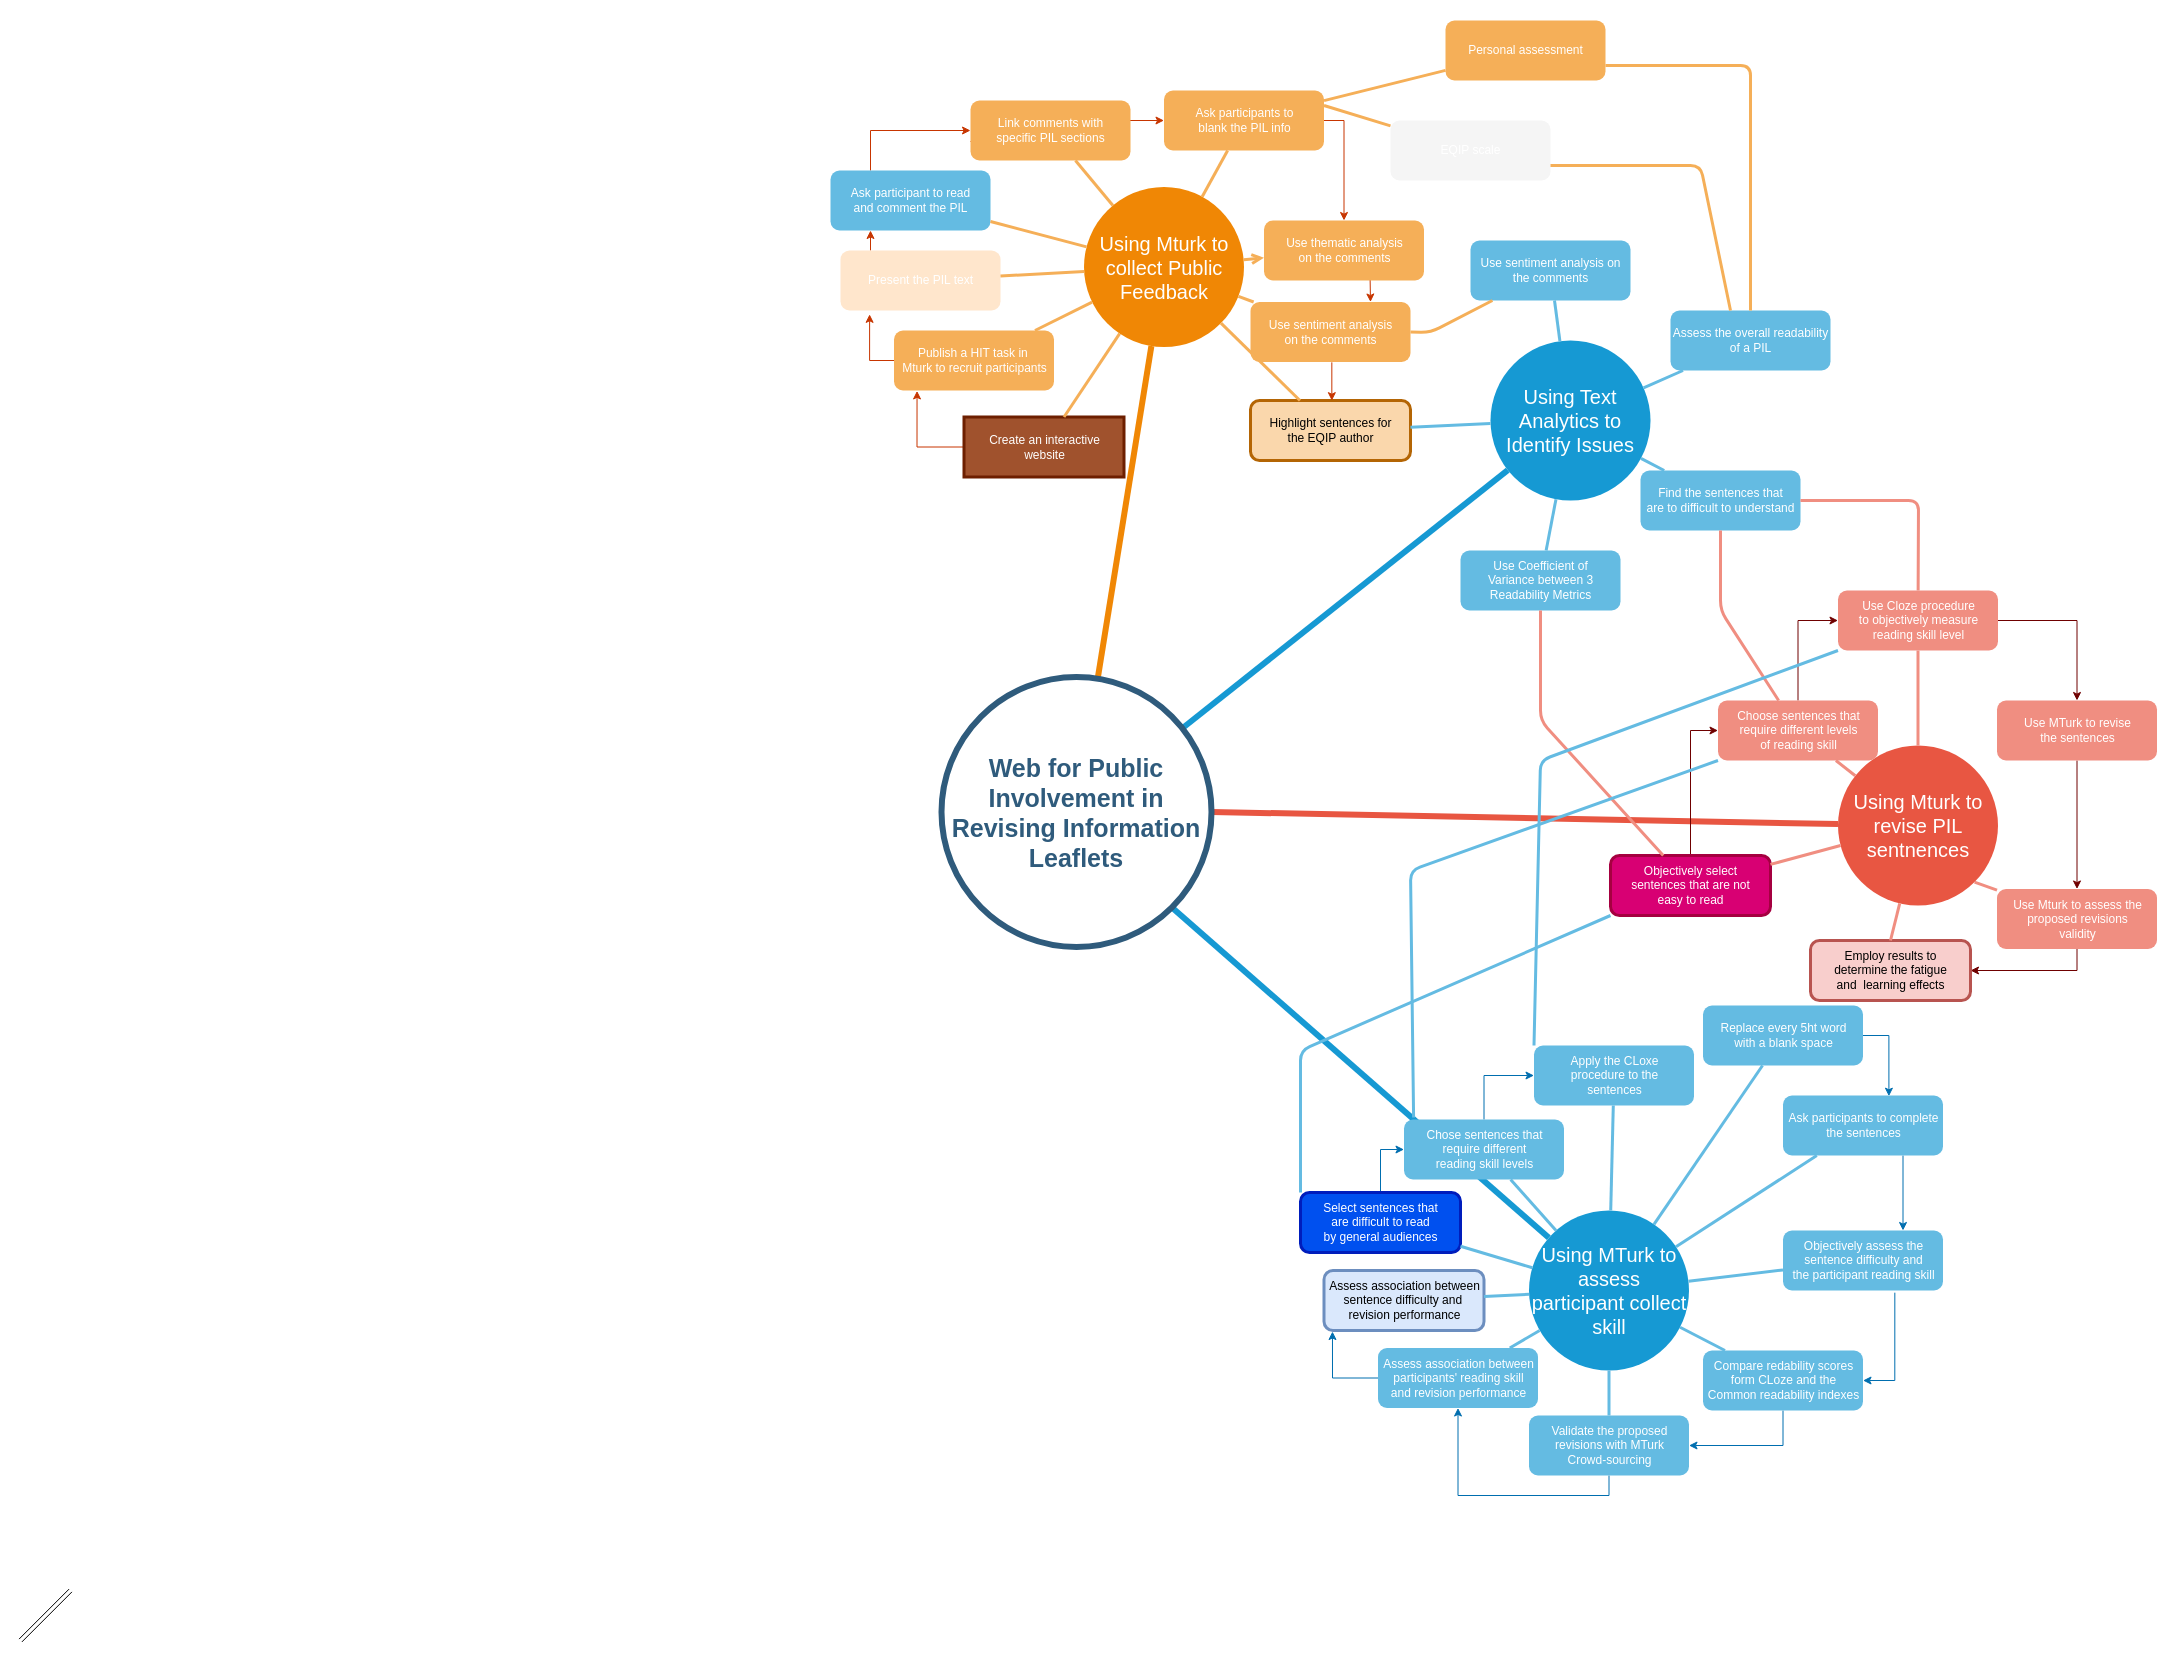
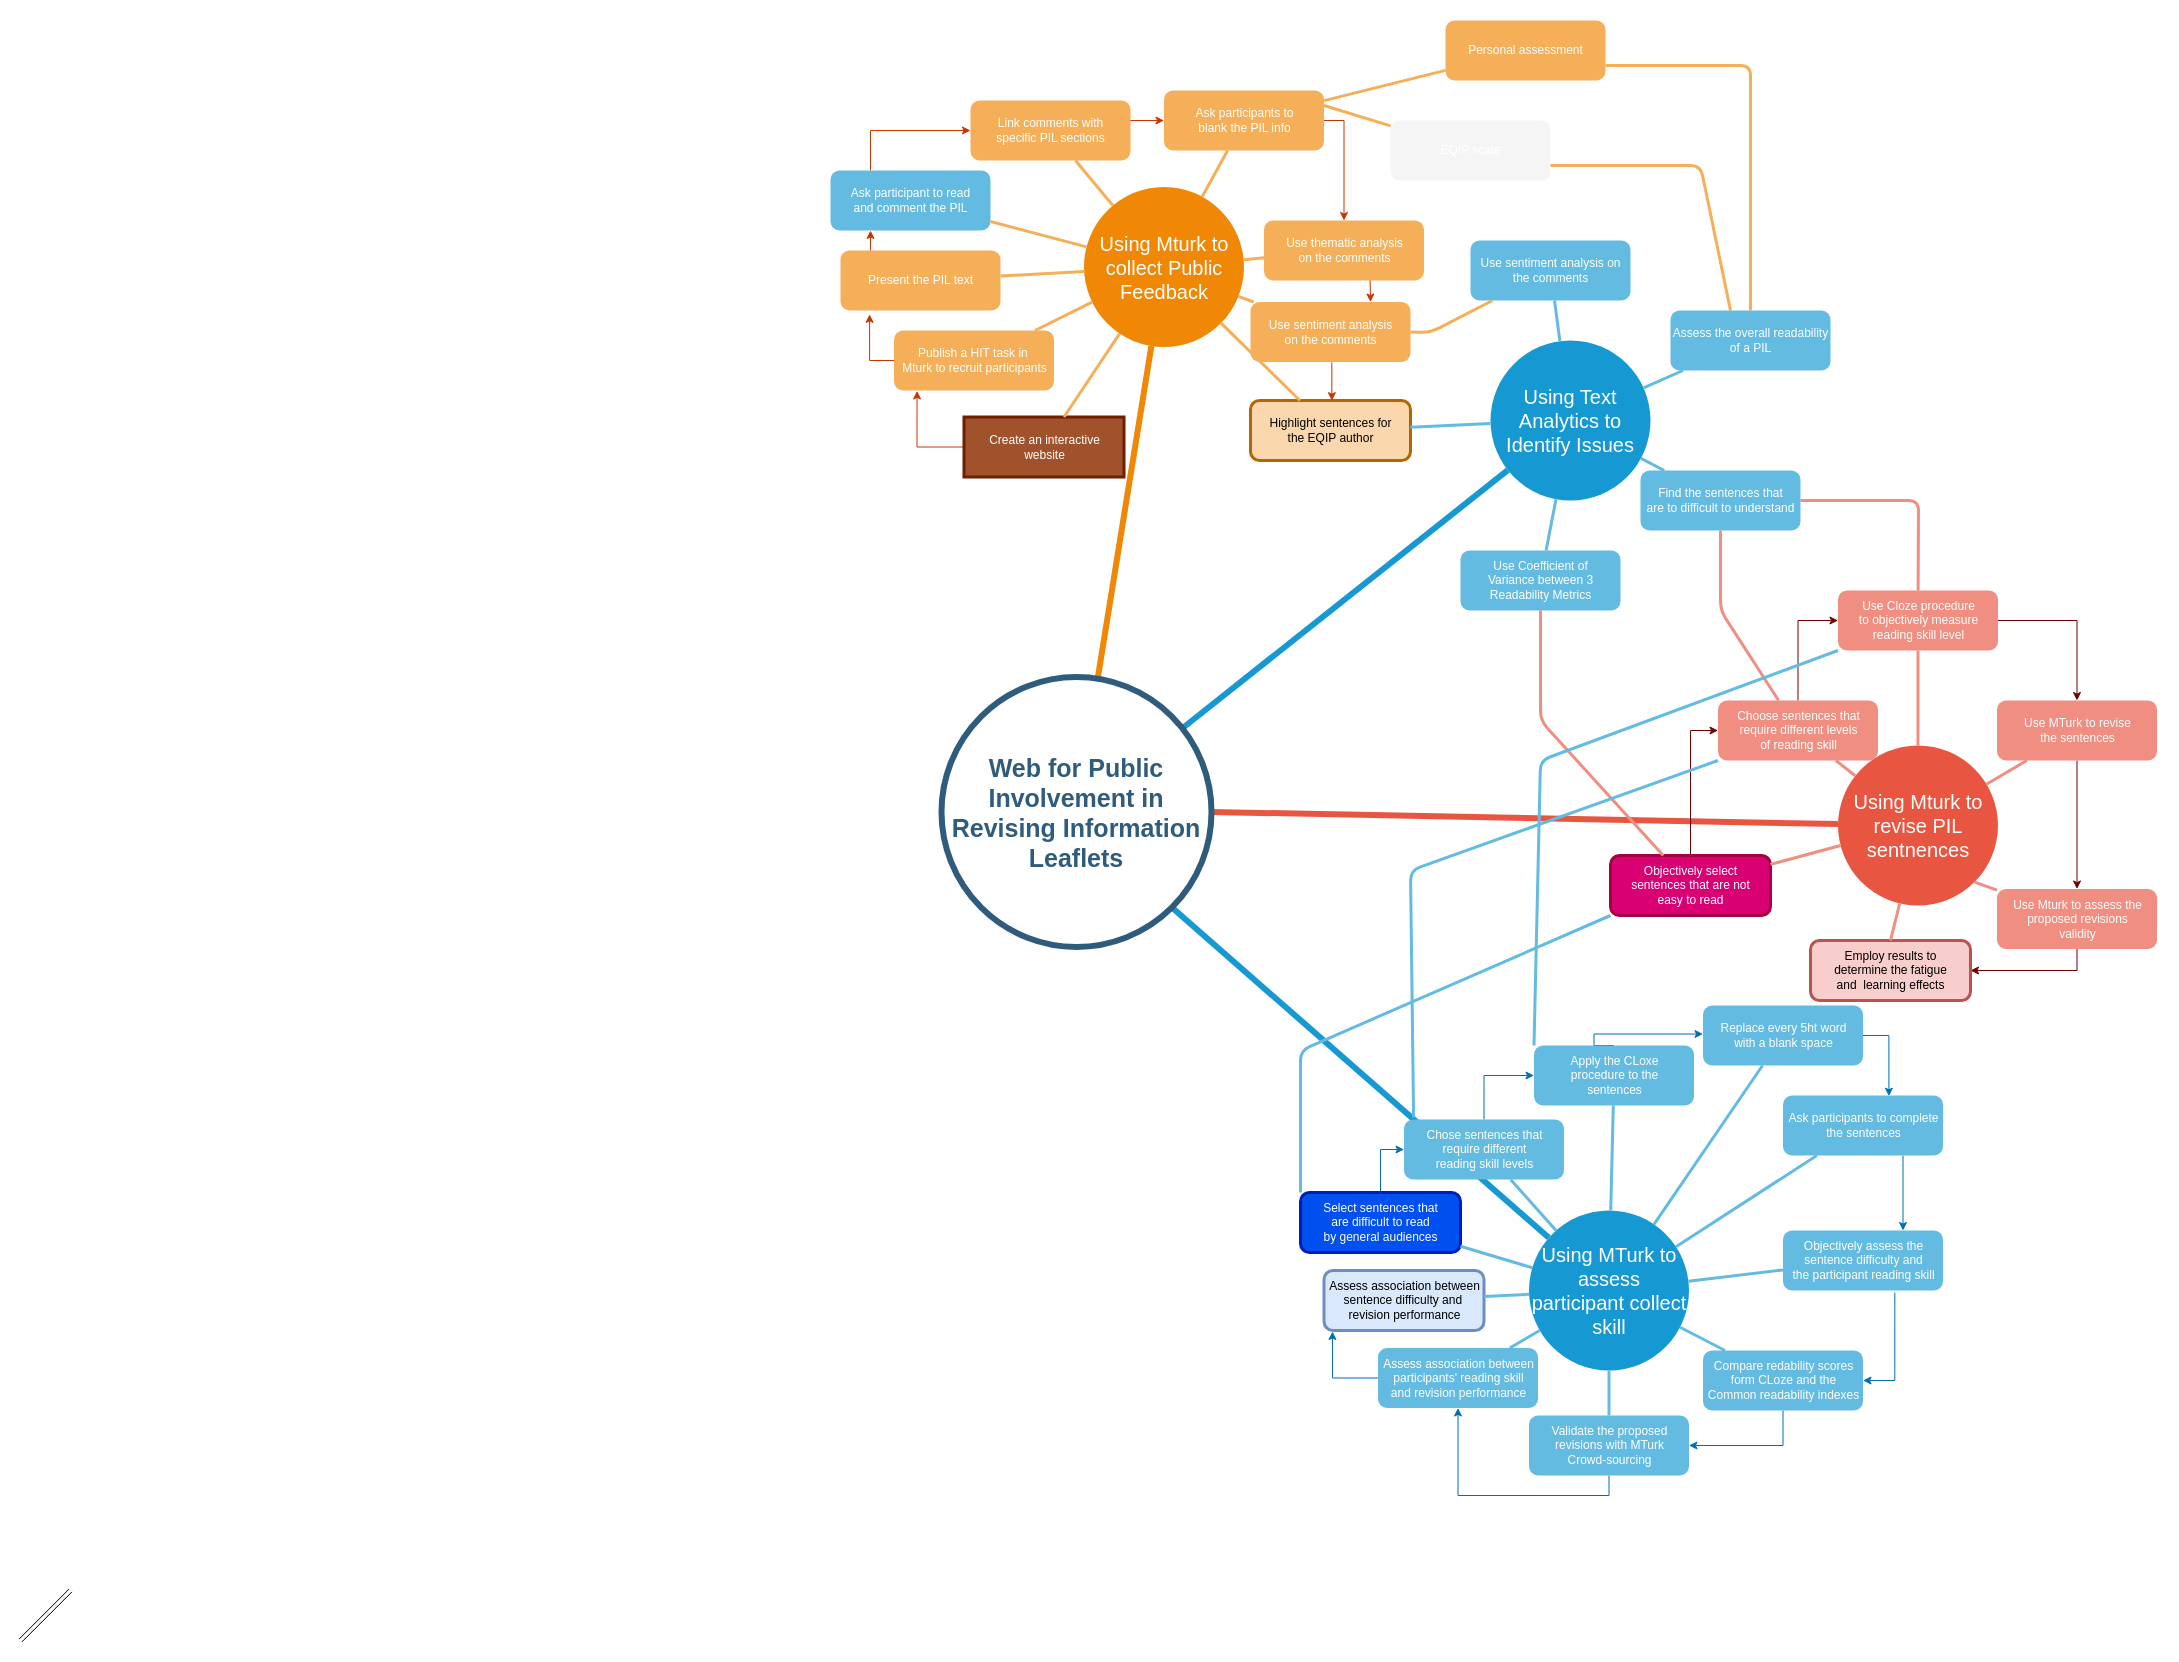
(1254, 259) -> (1257, 259)
(921, 281) -> (921, 281)
none -> (2007, 772)
none -> (1638, 1034)
